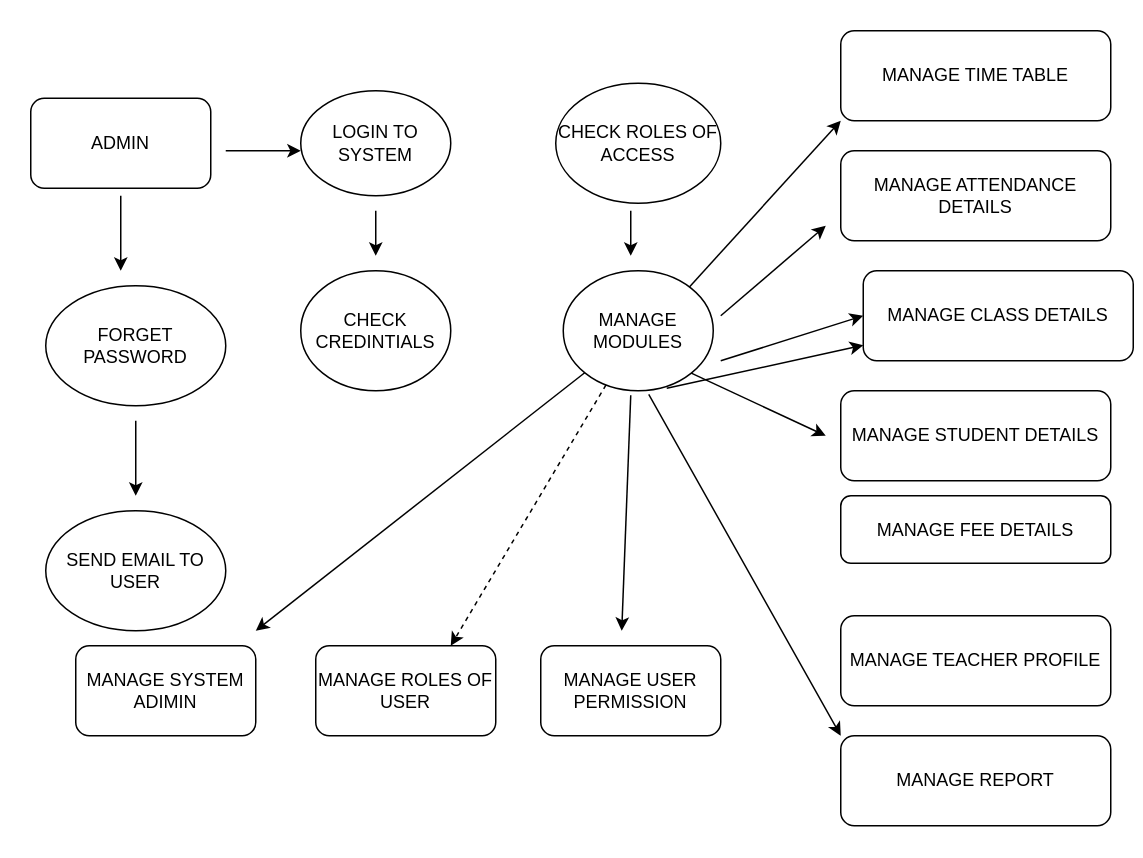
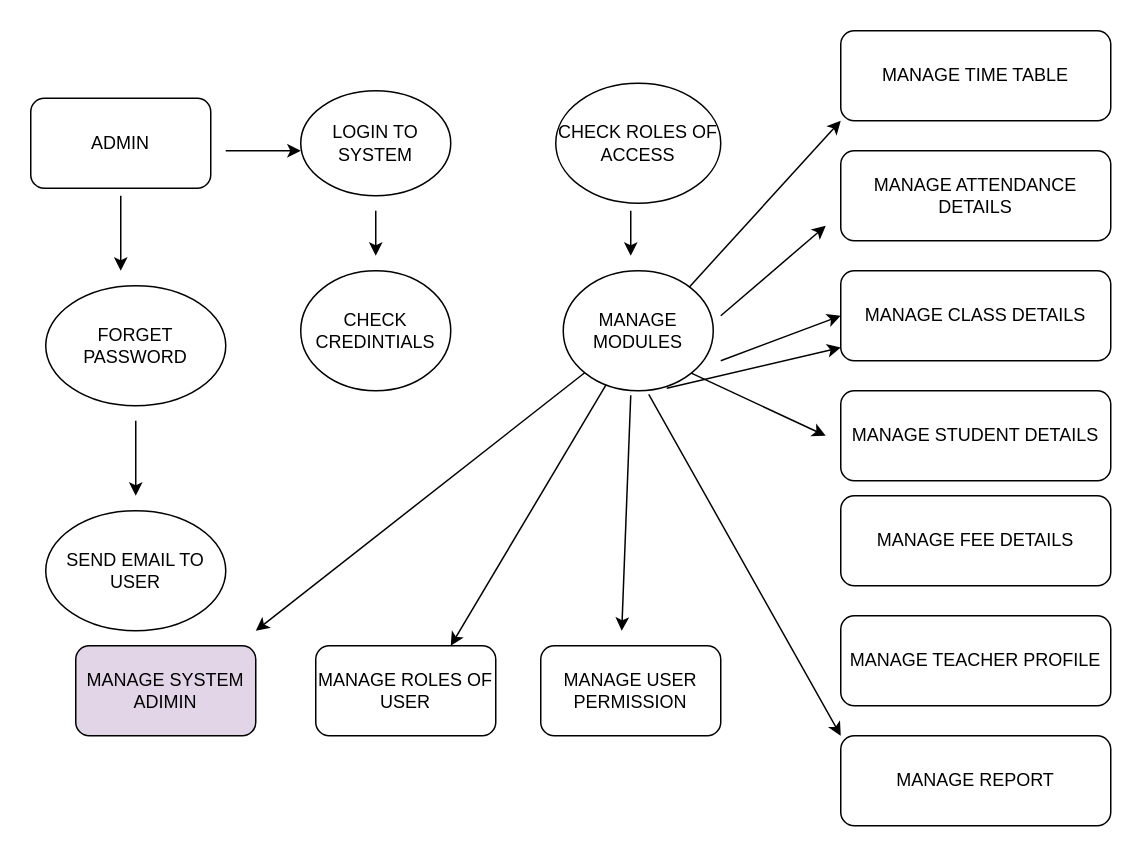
(998, 316) -> (976, 316)
(531, 512) -> (531, 512)
(976, 530) -> (976, 541)
(166, 691) -> (166, 691)
